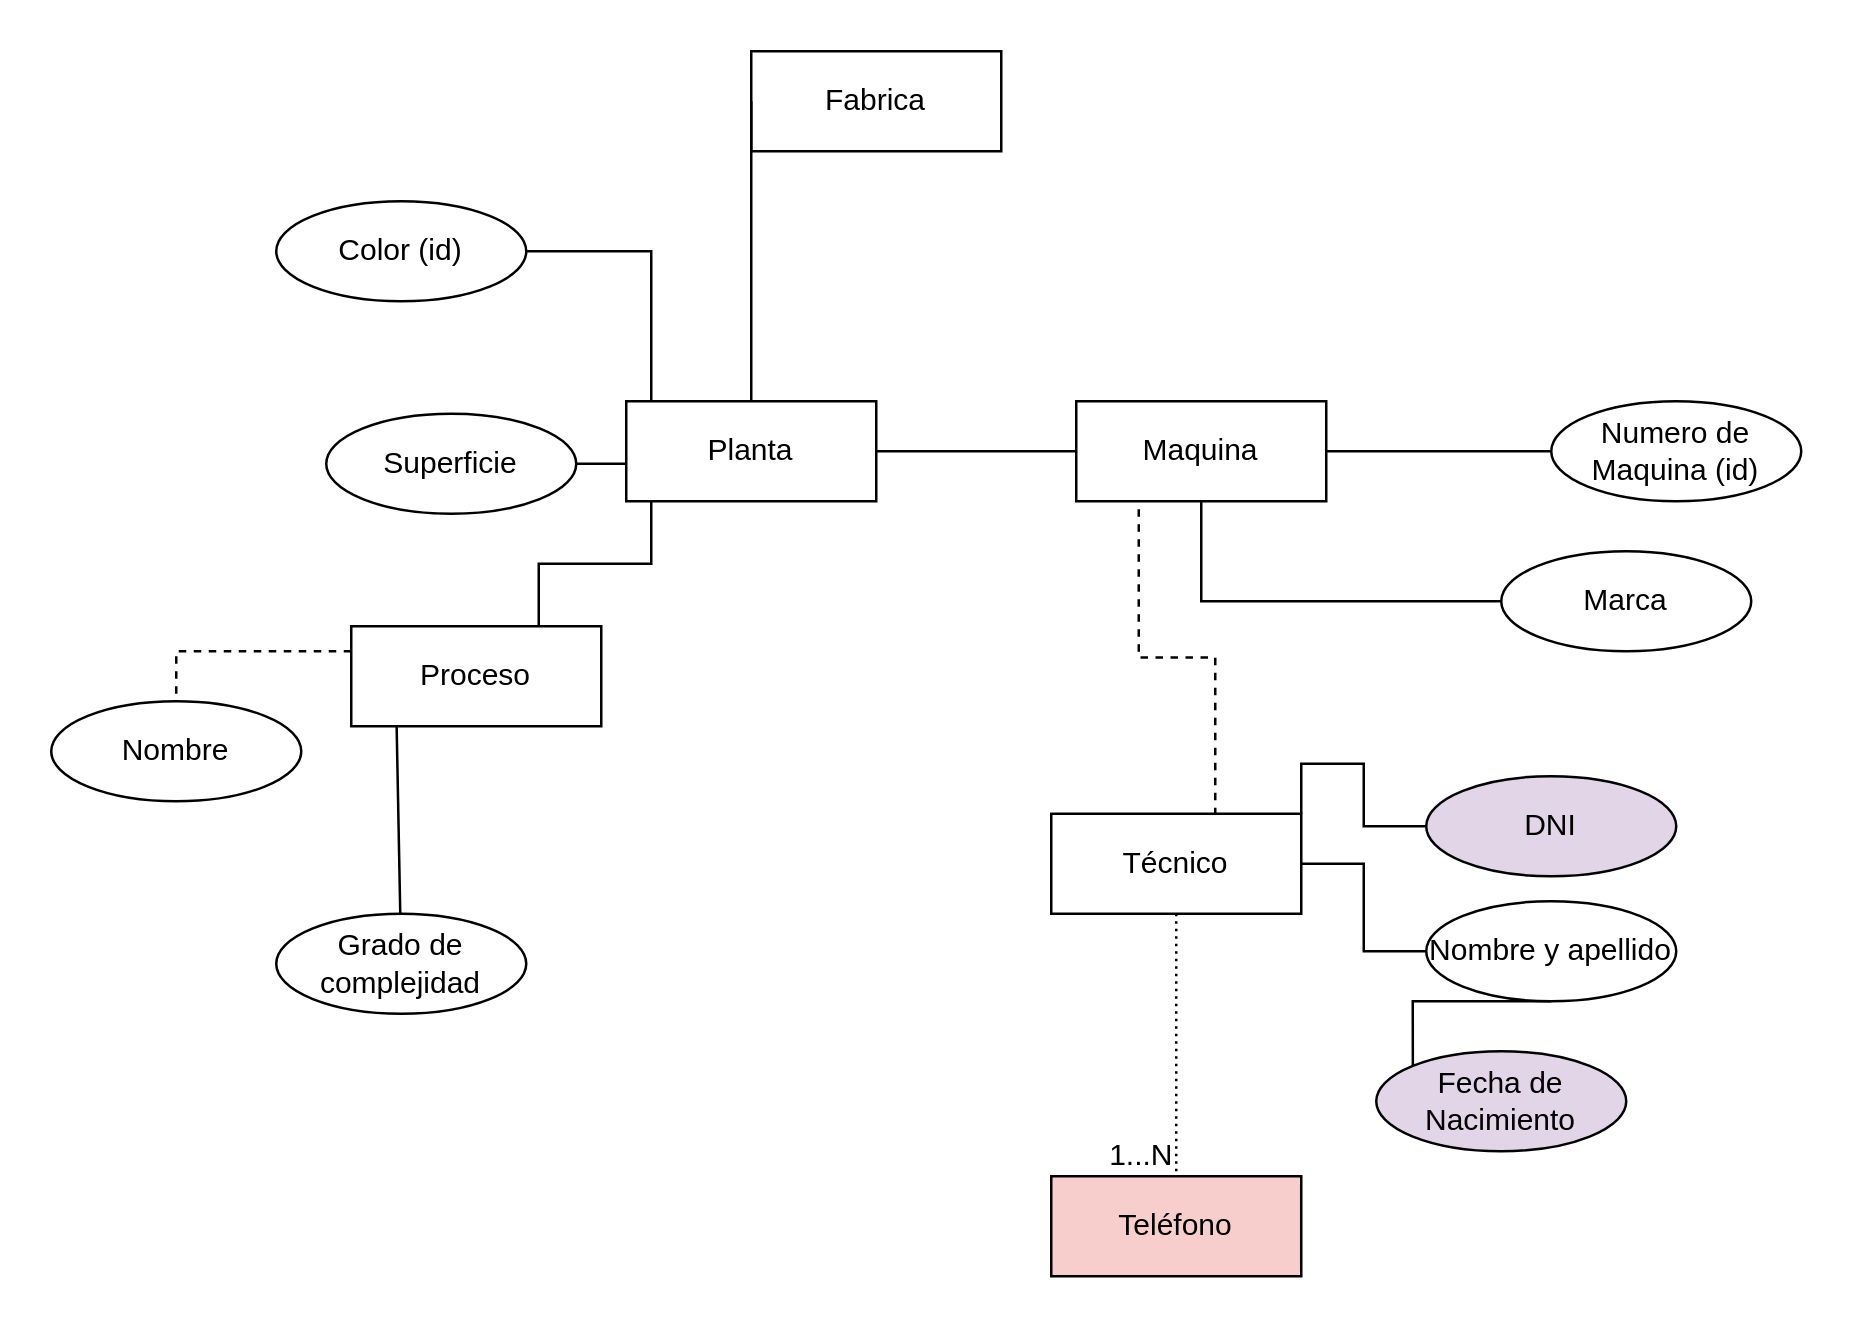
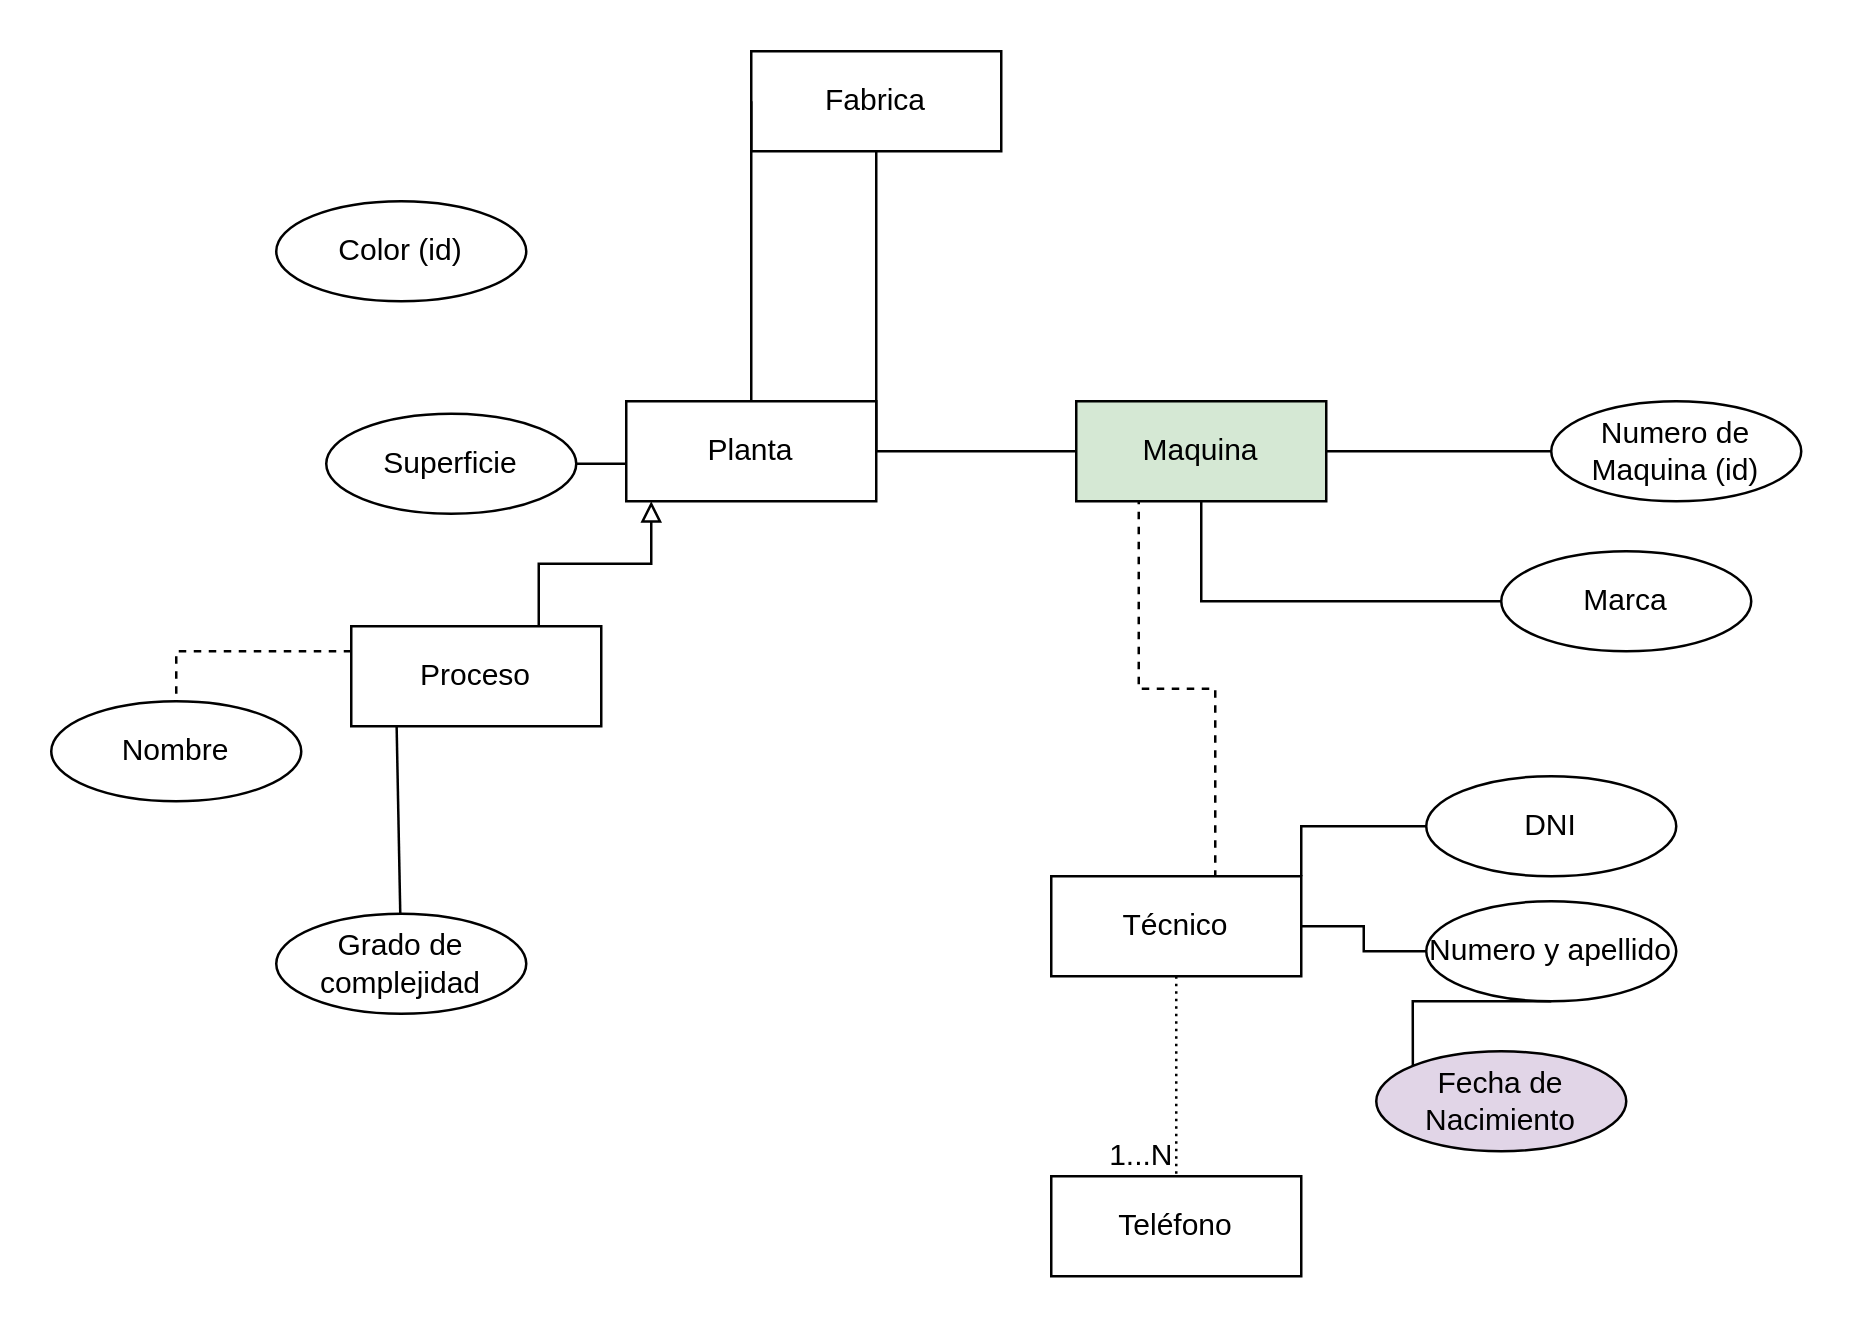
(651, 264) -> none
(878, 451) -> (876, 276)
(1201, 451) -> (1201, 451)
(651, 514) -> (651, 523)
(1551, 826) -> (1551, 826)
(1176, 864) -> (1176, 926)
(1551, 951) -> (1551, 951)
(1176, 1226) -> (1176, 1226)
